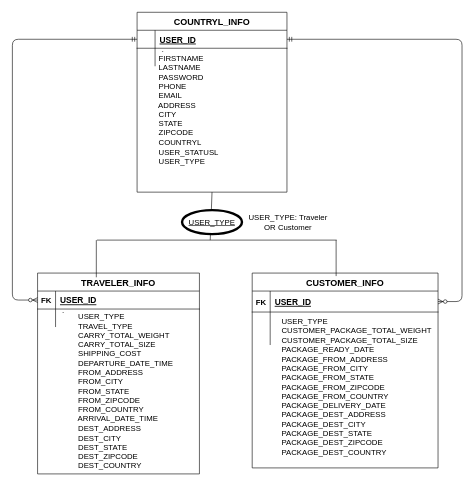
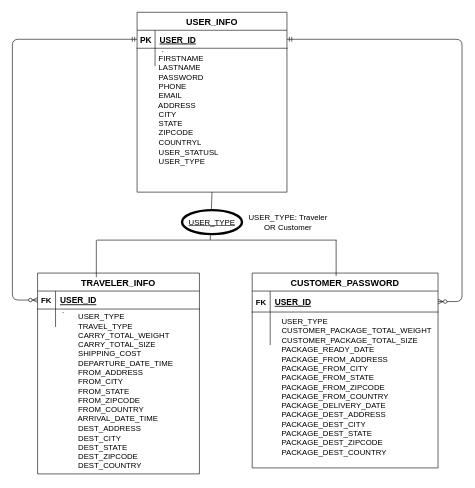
(212, 22) -> (212, 22)
none -> (146, 39)
(345, 283) -> (345, 283)
